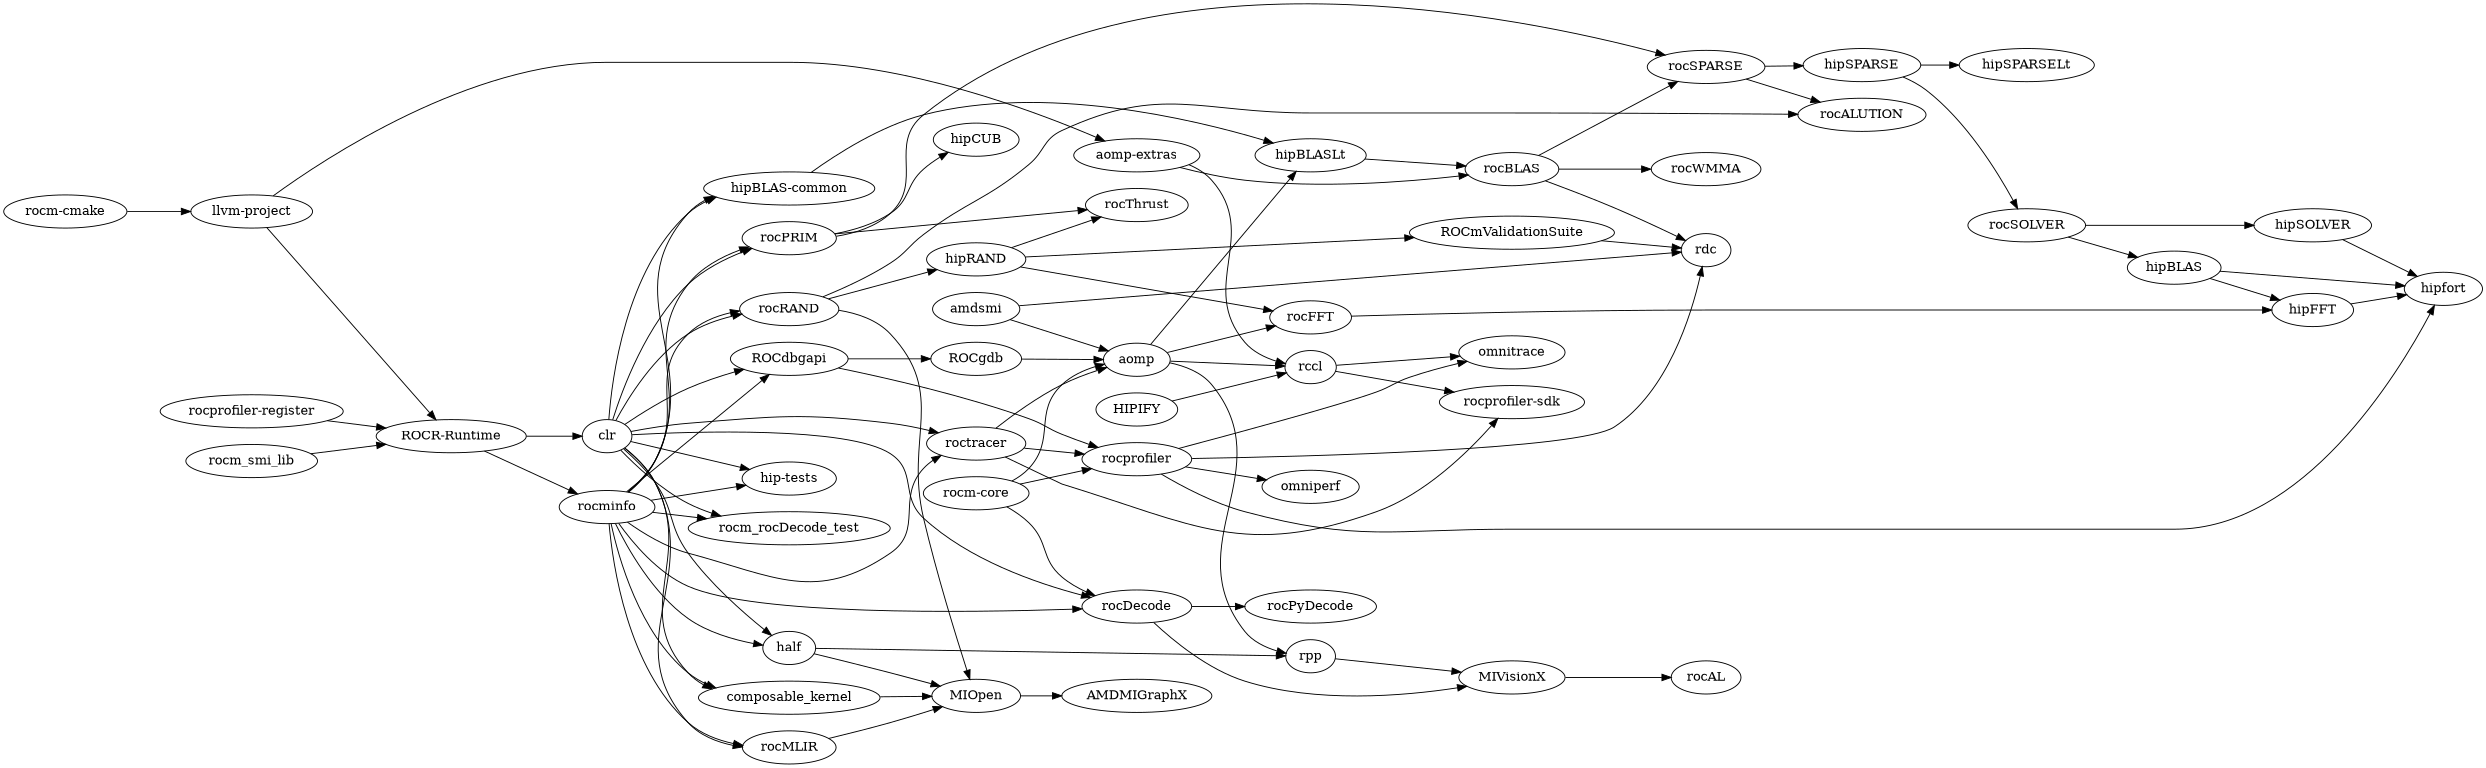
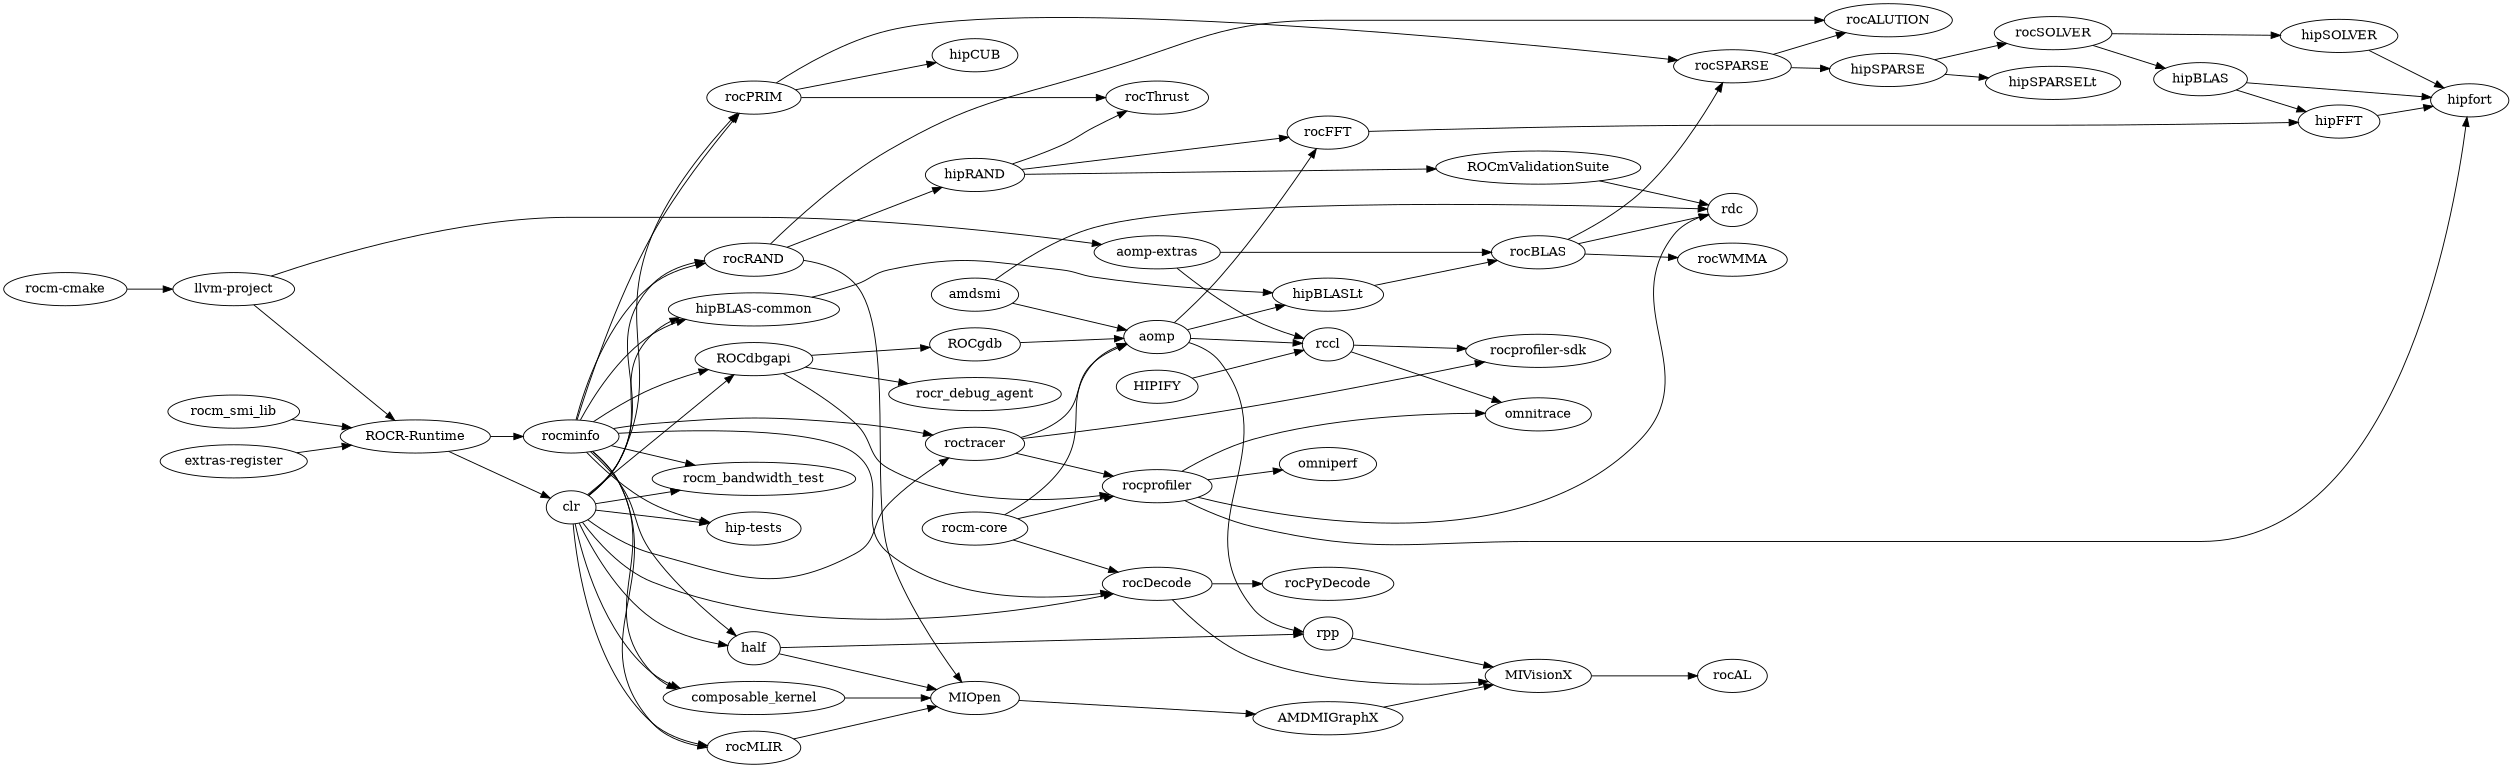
none -> (975, 394)
(252, 411) -> (234, 461)
(789, 528) -> (754, 479)
none -> (1434, 697)
